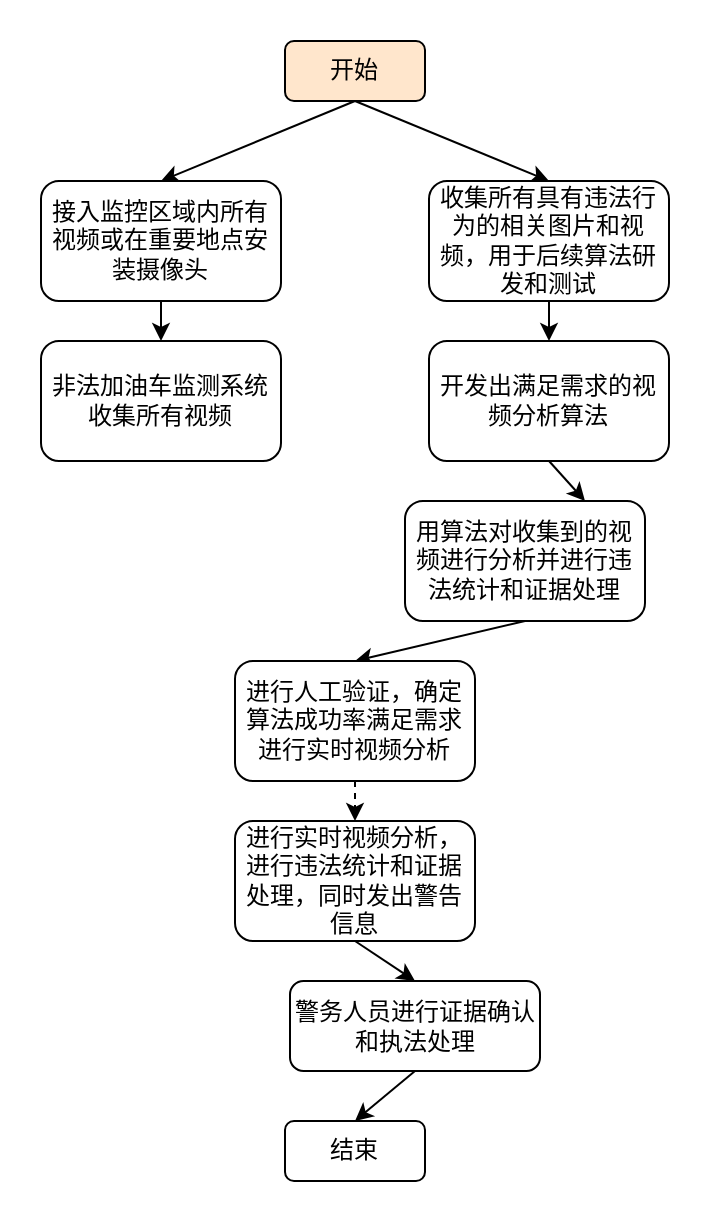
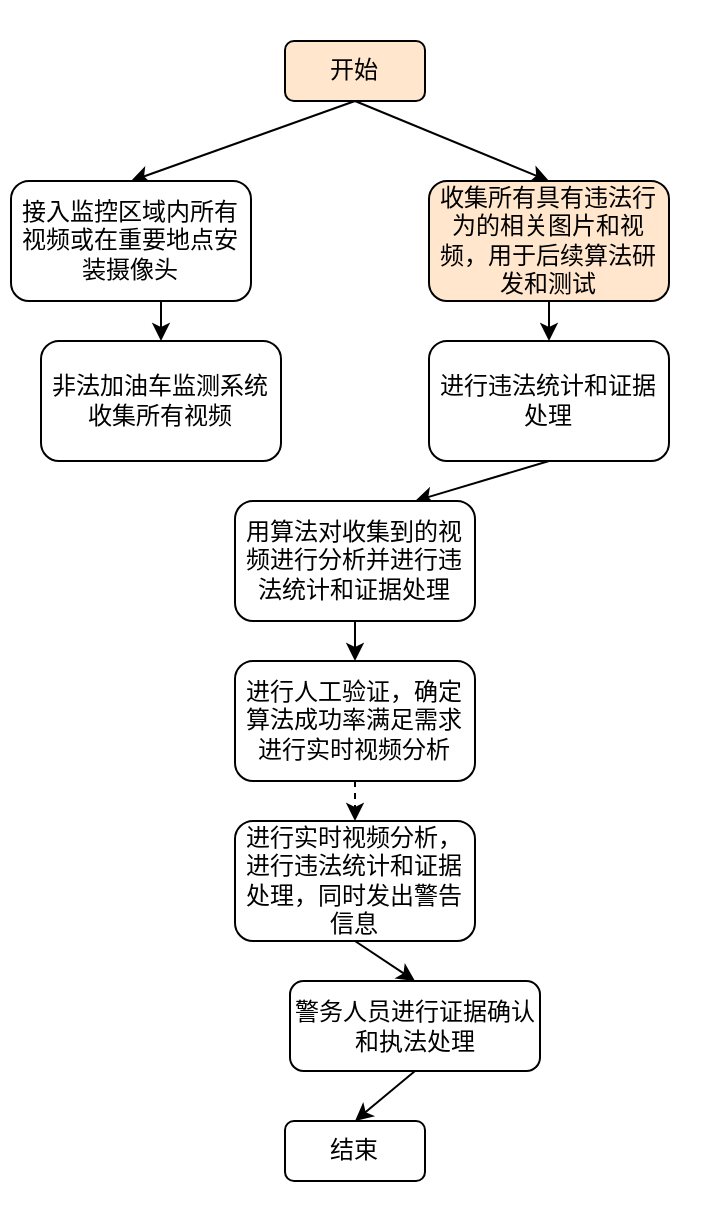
(161, 241) -> (131, 241)
(549, 241) -> (549, 241)
(549, 401) -> (549, 401)
(525, 561) -> (355, 561)
